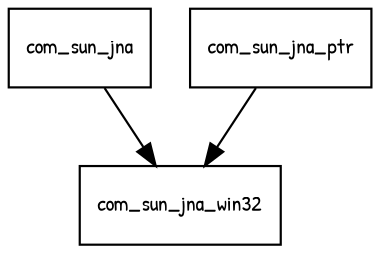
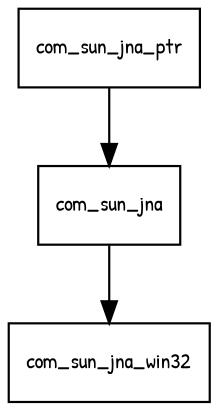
(237, 118) -> (109, 116)
